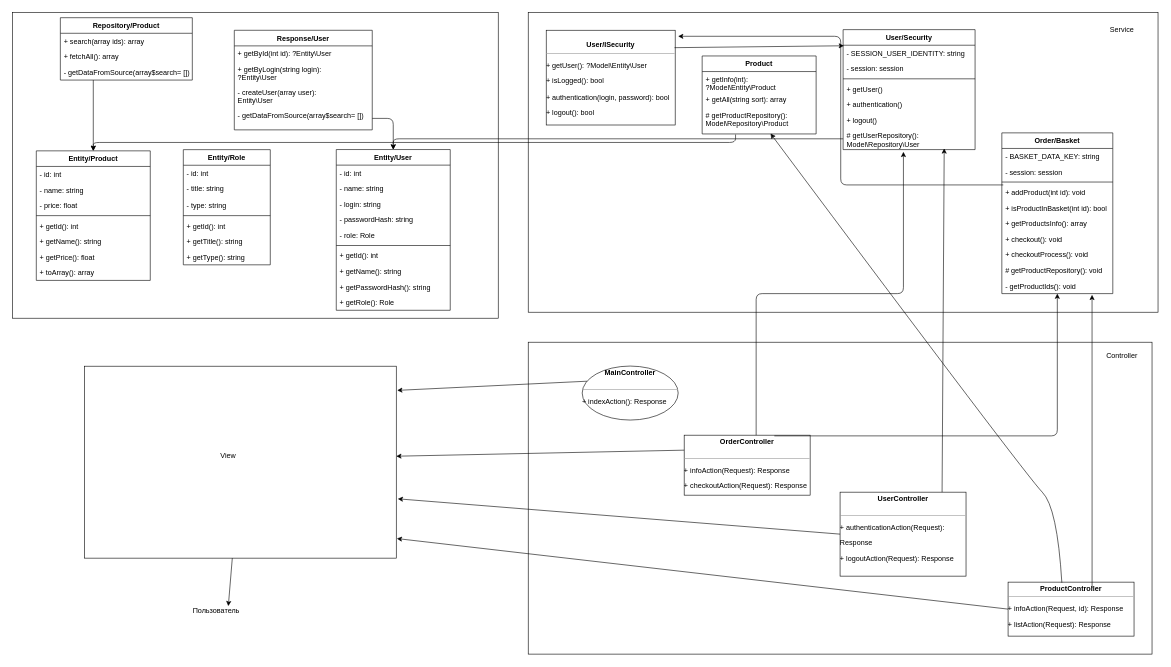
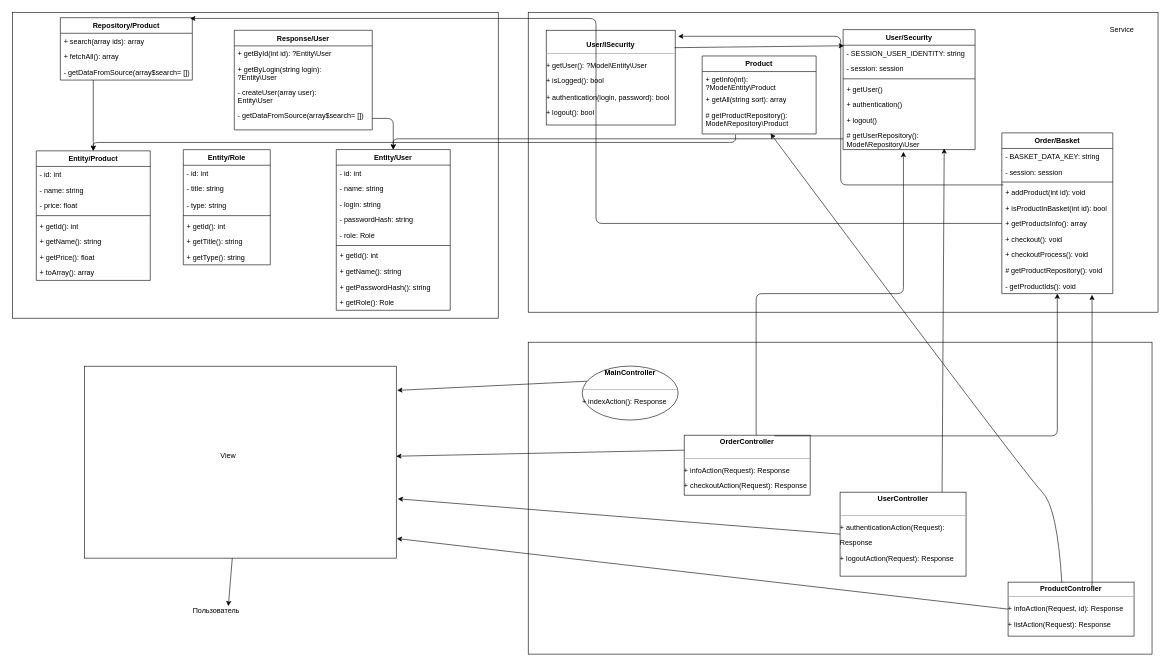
none -> (797, 224)
(1122, 360) -> none
